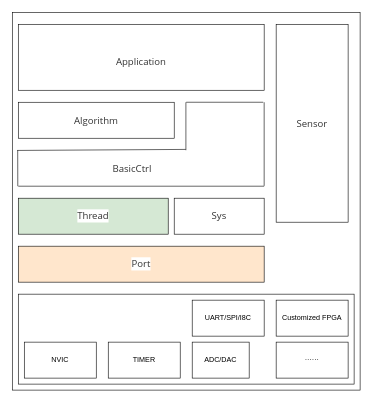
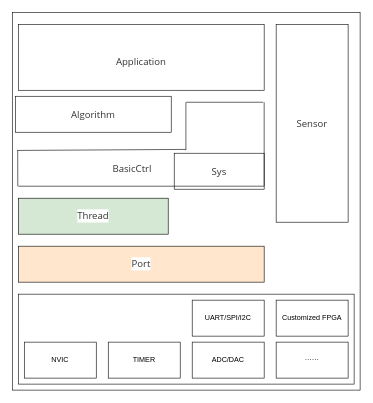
(96, 120) -> (93, 114)
(219, 216) -> (219, 171)
(228, 318) -> (228, 318)
(221, 360) -> (228, 360)
